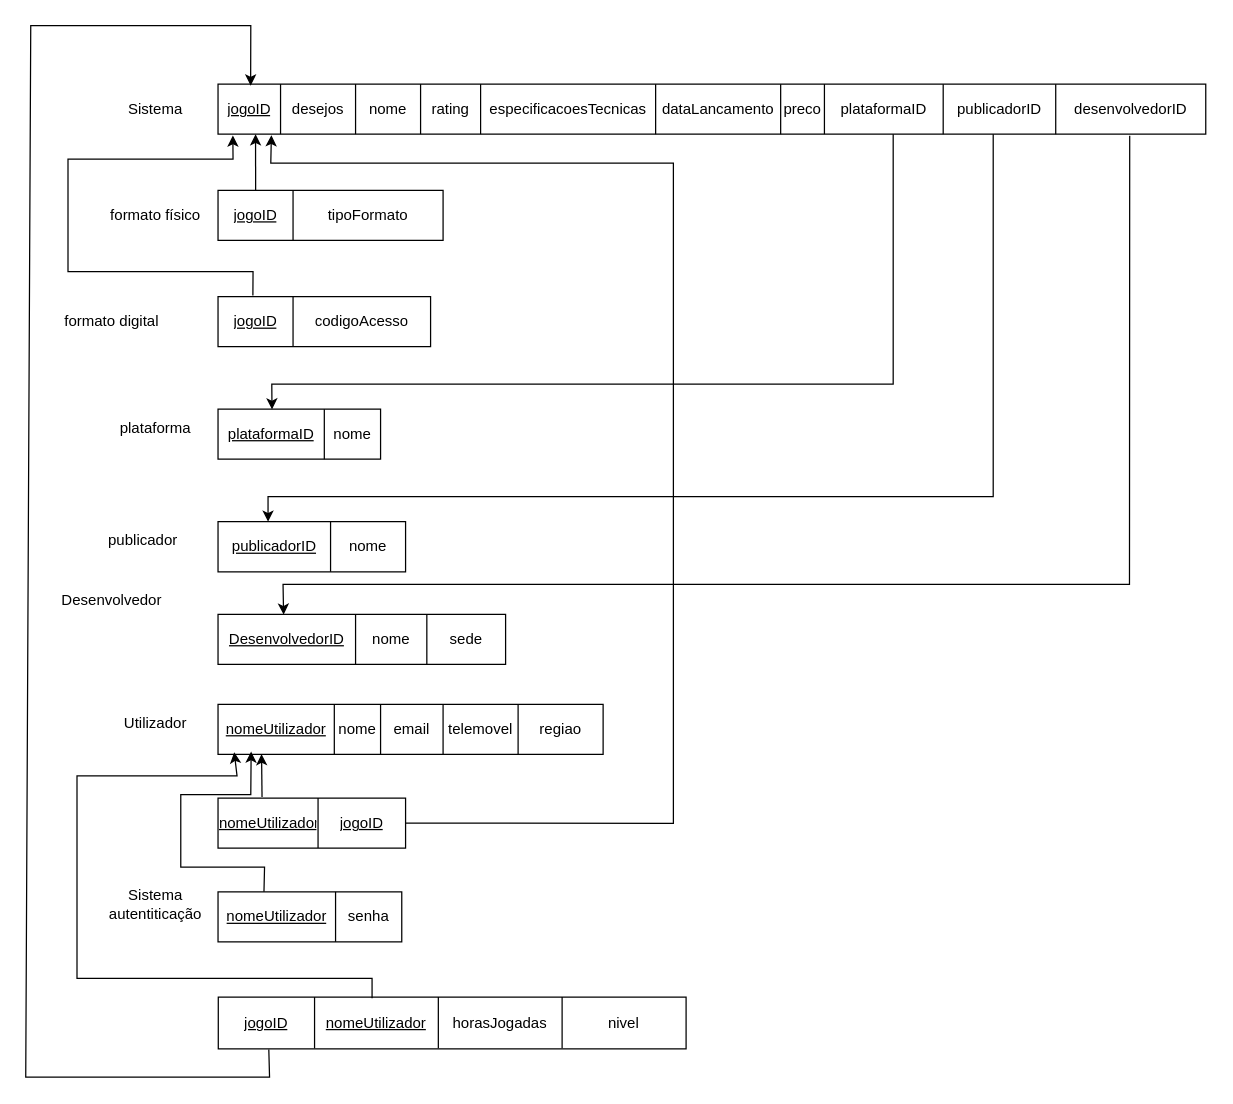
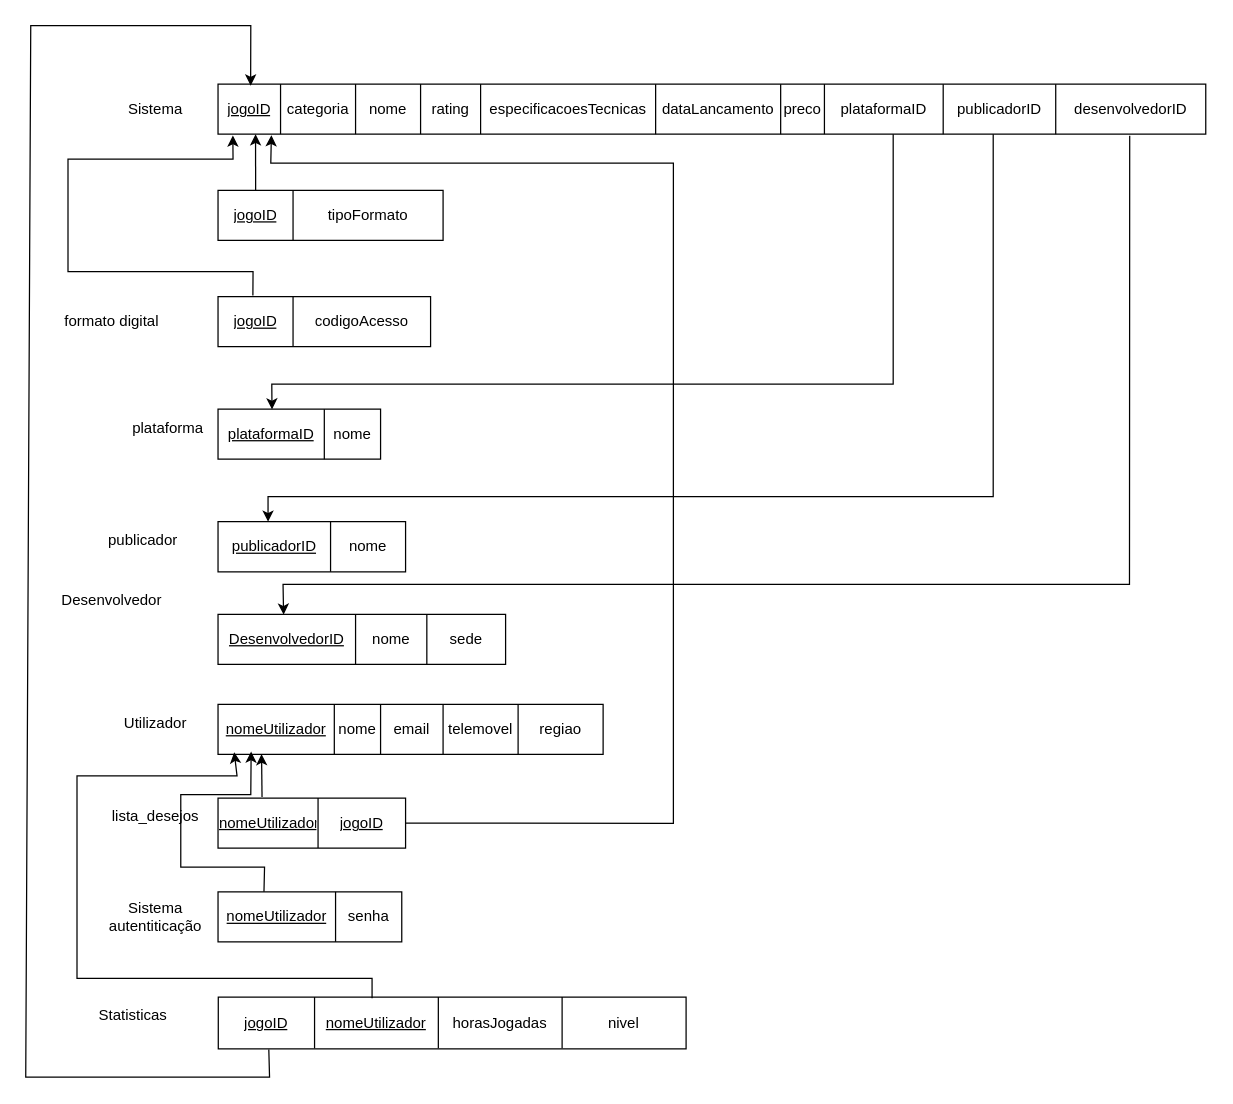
(318, 109) -> (318, 109)
(155, 215) -> none
(155, 428) -> (168, 428)
none -> (155, 817)
(155, 904) -> (155, 917)
none -> (133, 1016)
